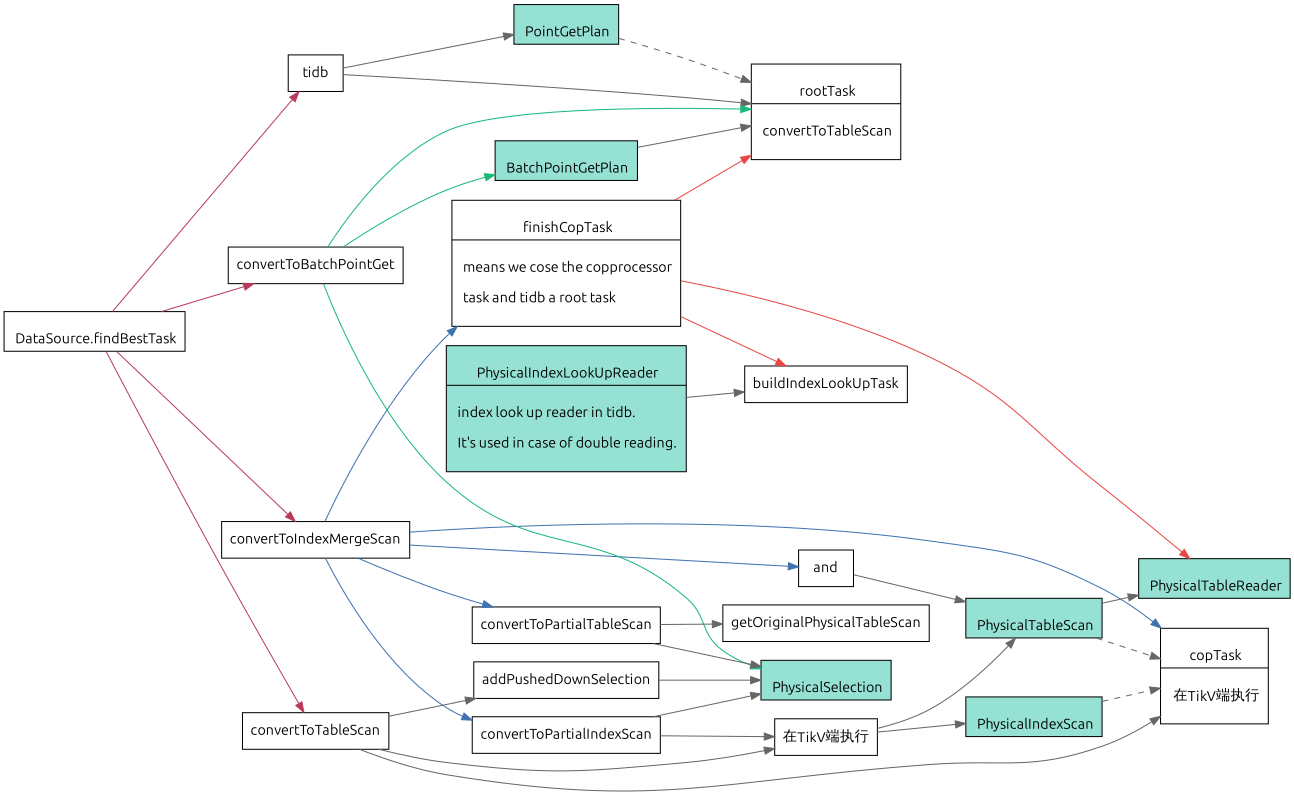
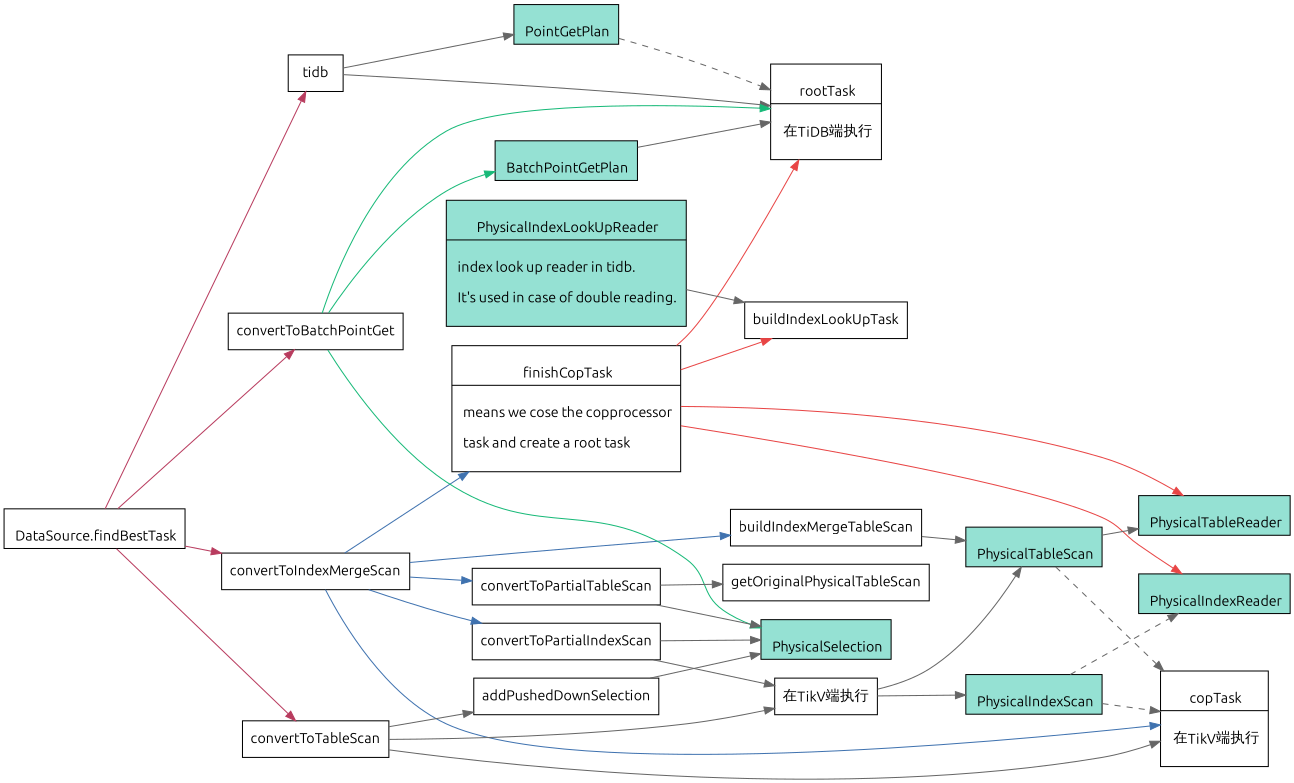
(826, 131) -> (826, 131)
(538, 298) -> (545, 443)
(826, 568) -> (826, 528)
none -> (1214, 594)
